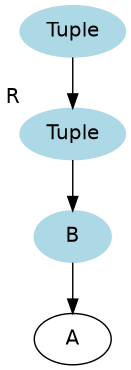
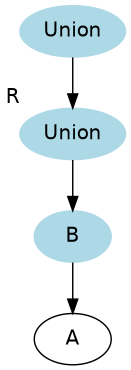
(73, 31) -> (73, 31)
(73, 134) -> (73, 134)
